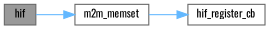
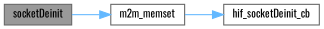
(20, 15) -> (38, 15)
(226, 15) -> (272, 15)
